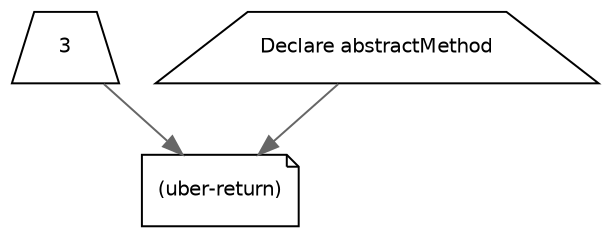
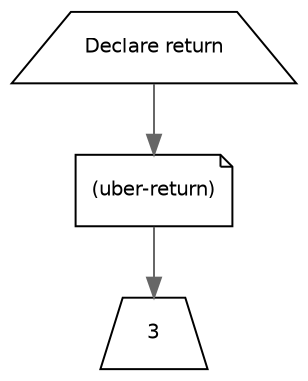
(377, 48) -> (154, 48)
(135, 112) -> (154, 252)
